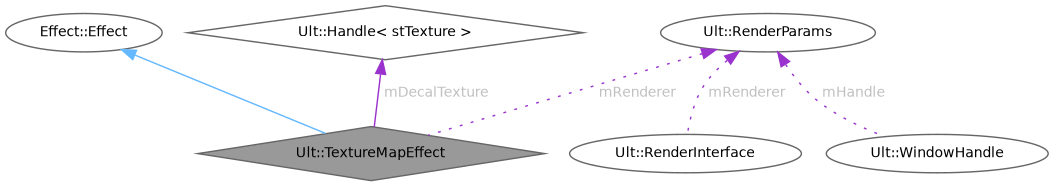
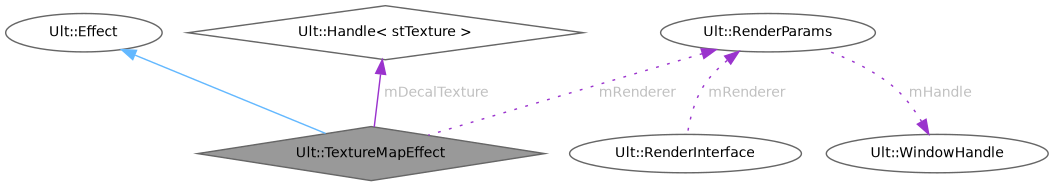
(84, 33) -> (84, 33)
(829, 109) -> (880, 76)
